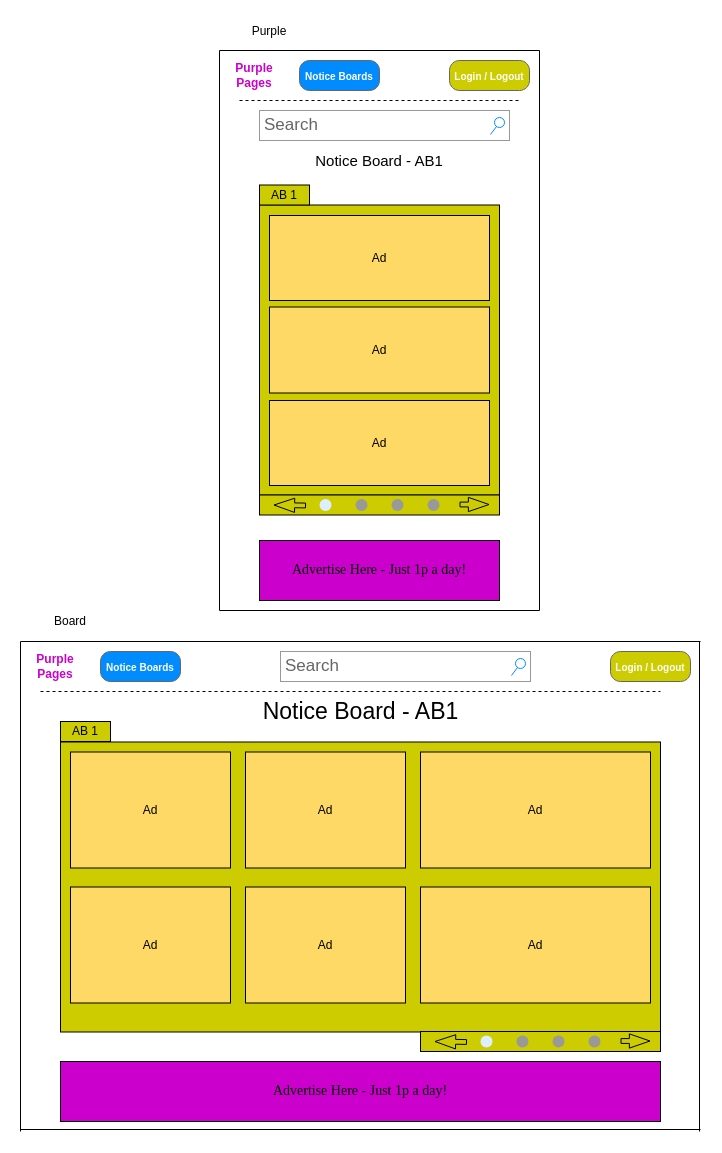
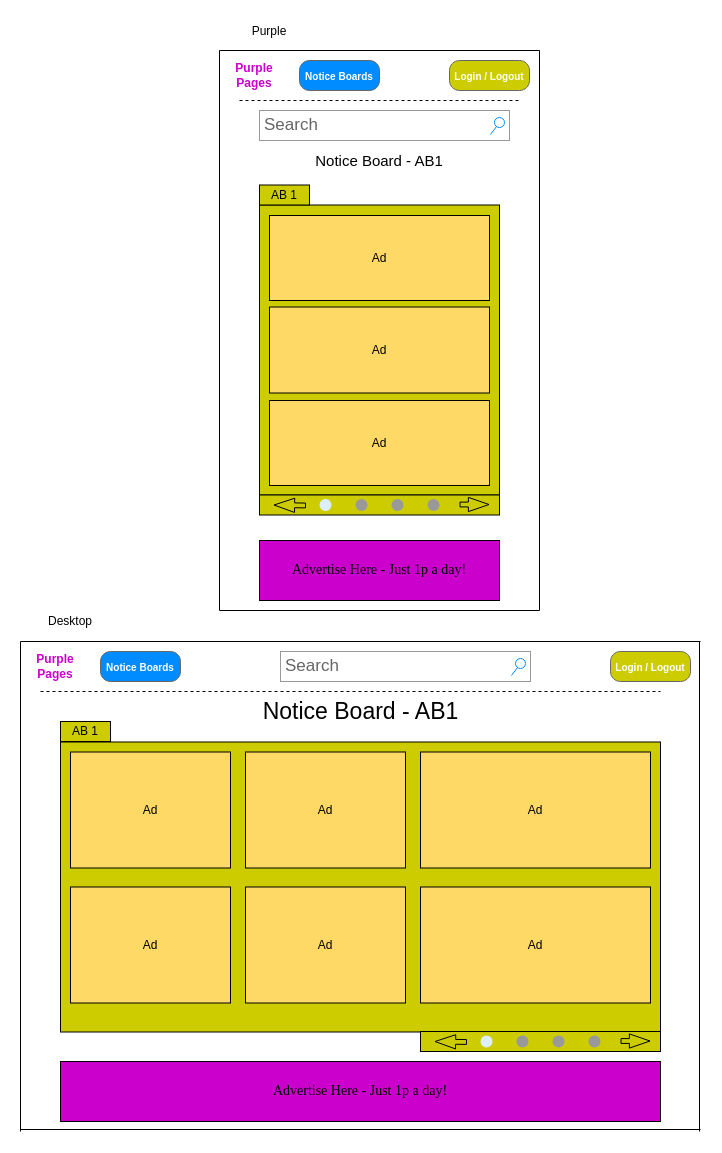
(71, 622) -> (71, 622)
